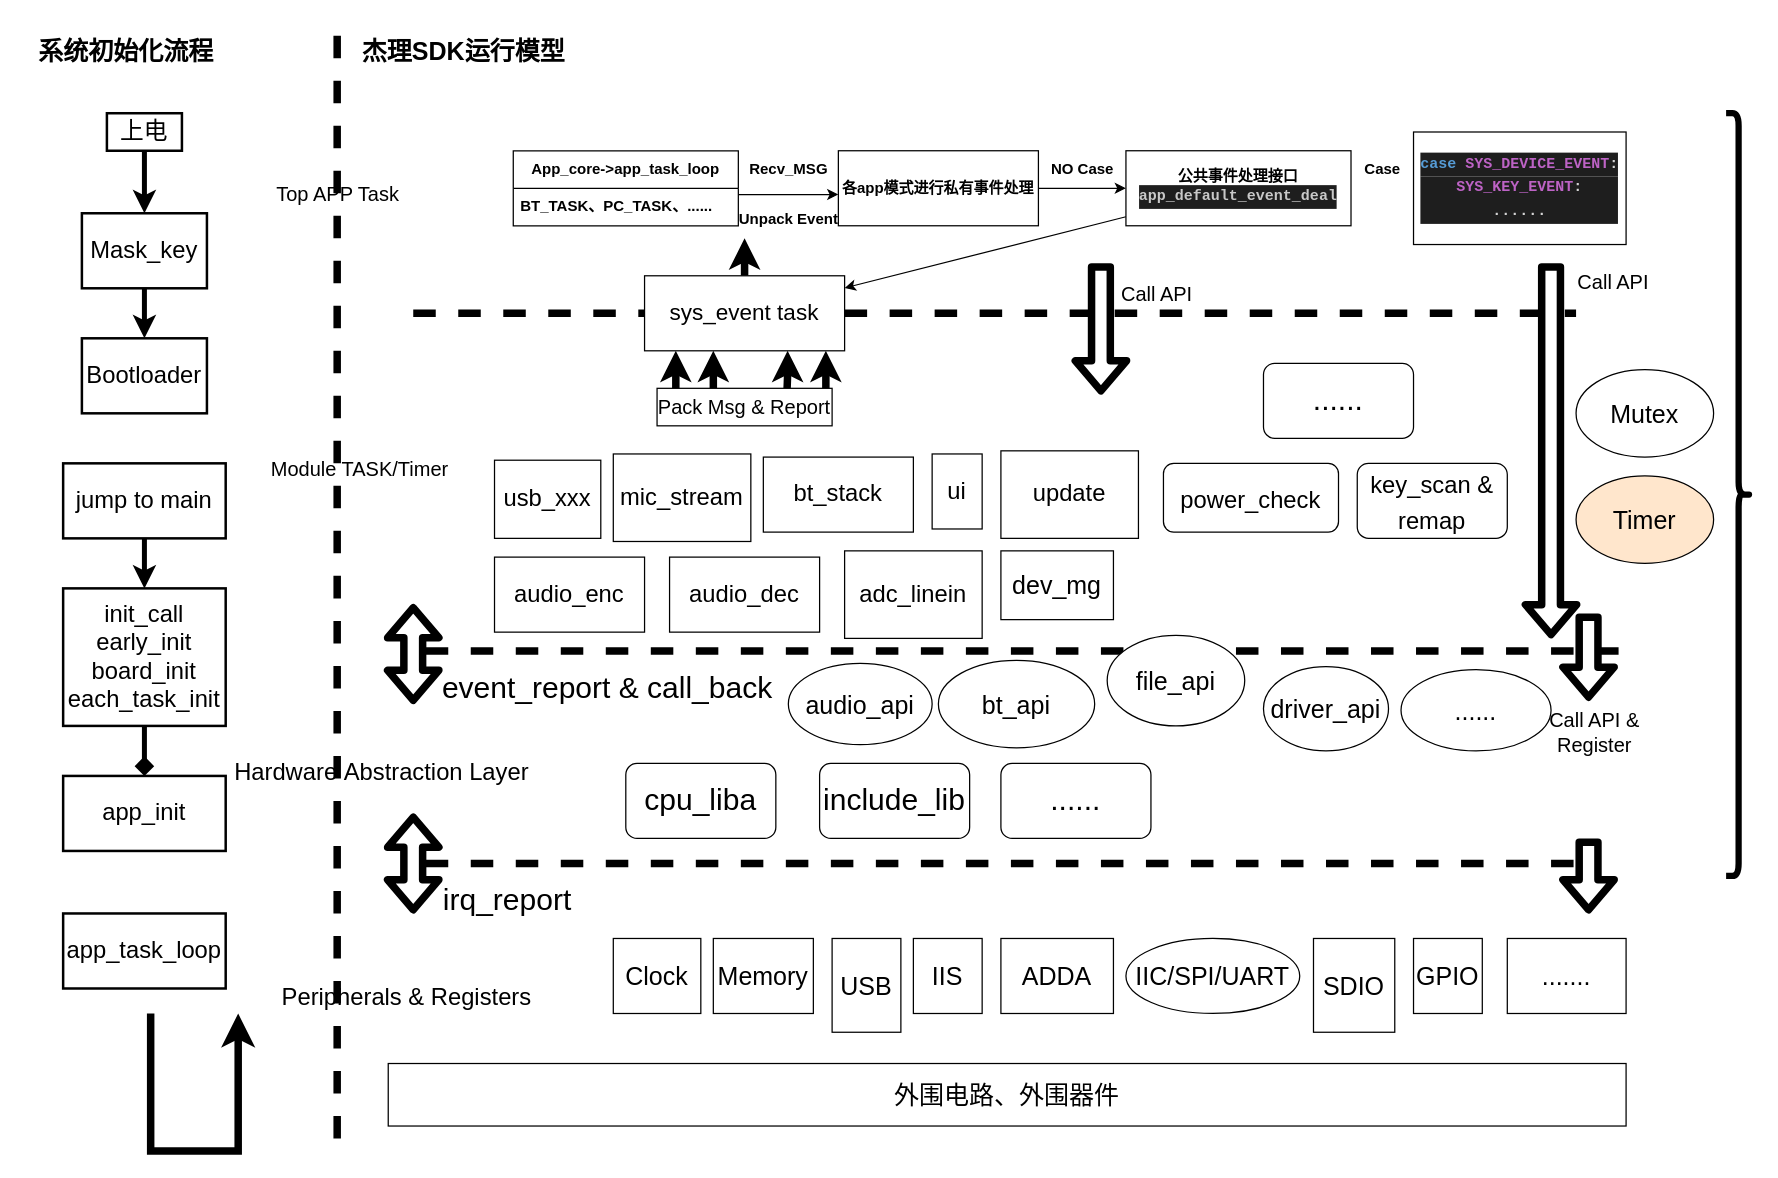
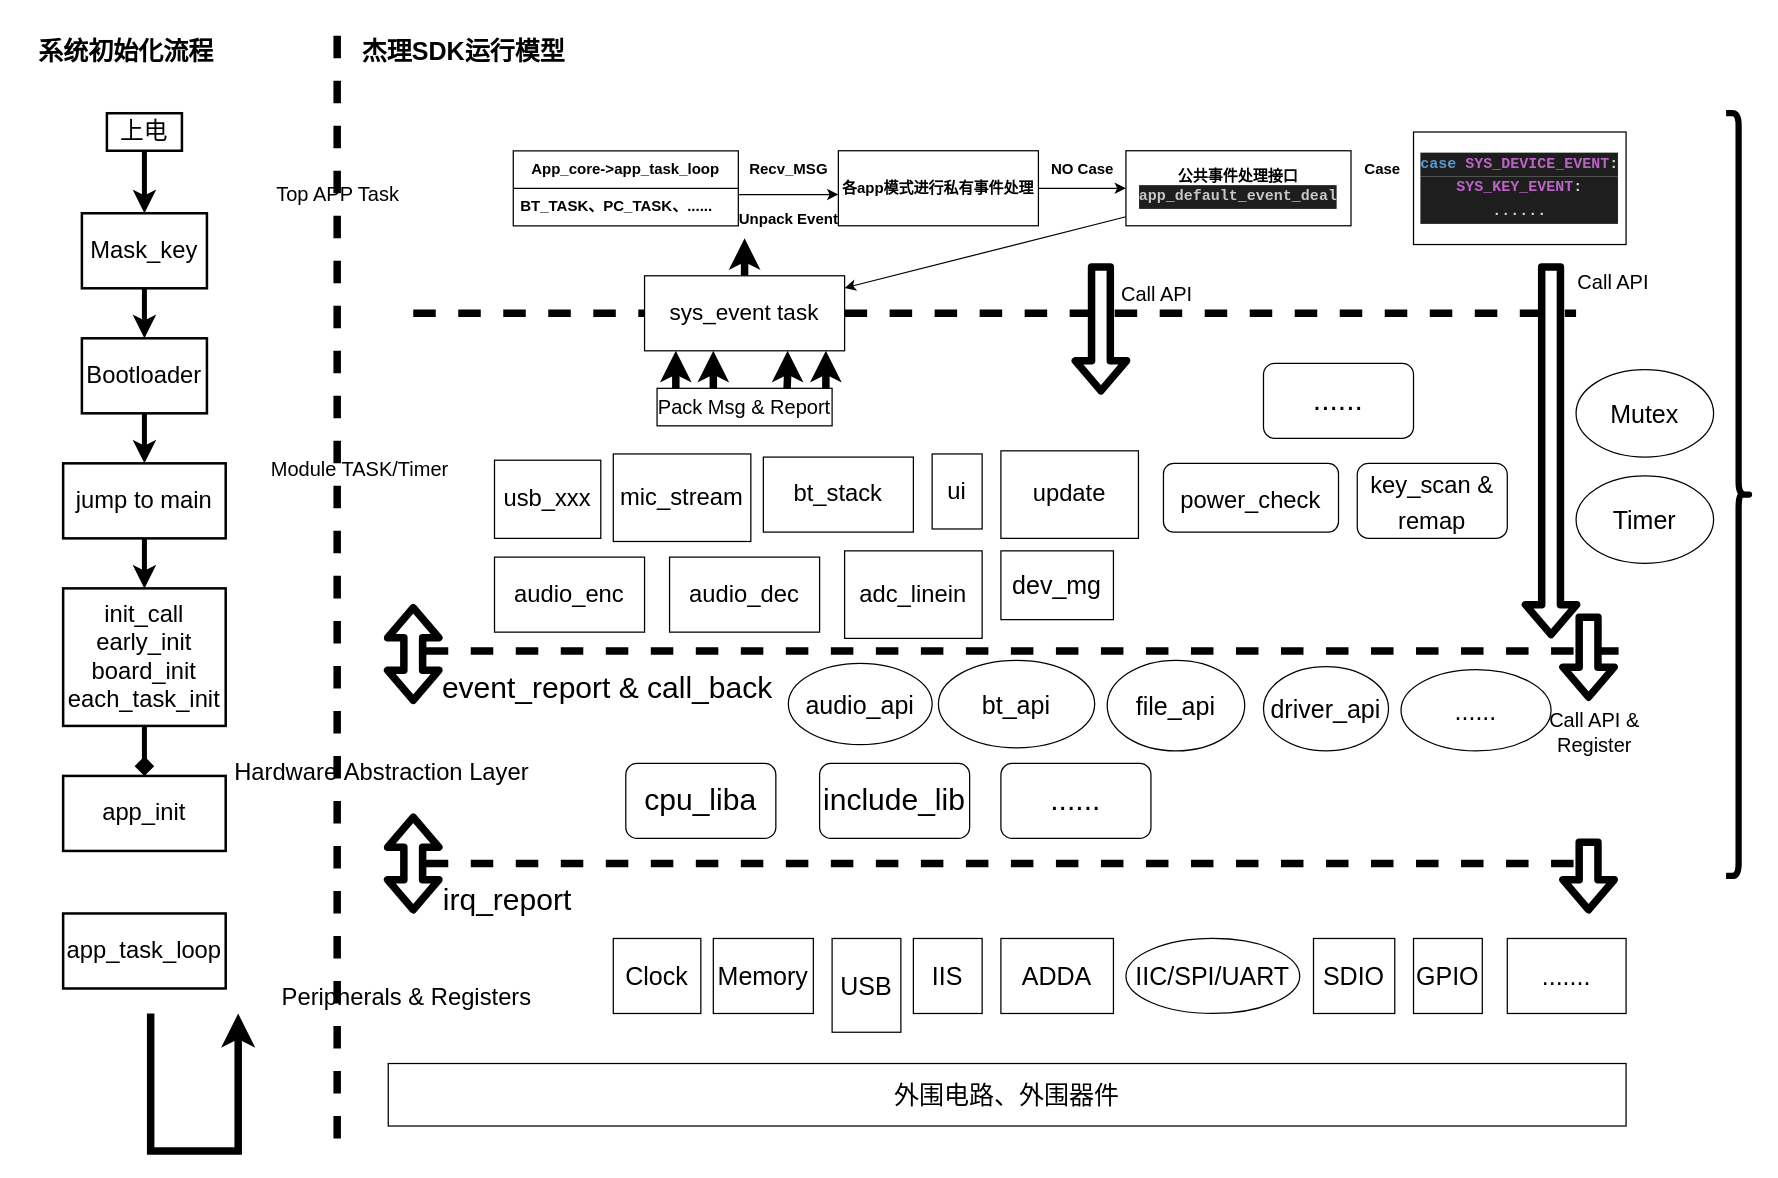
none -> (144, 430)
(1644, 519) -> (1644, 519)
(1176, 680) -> (1176, 705)
(1354, 985) -> (1354, 976)
